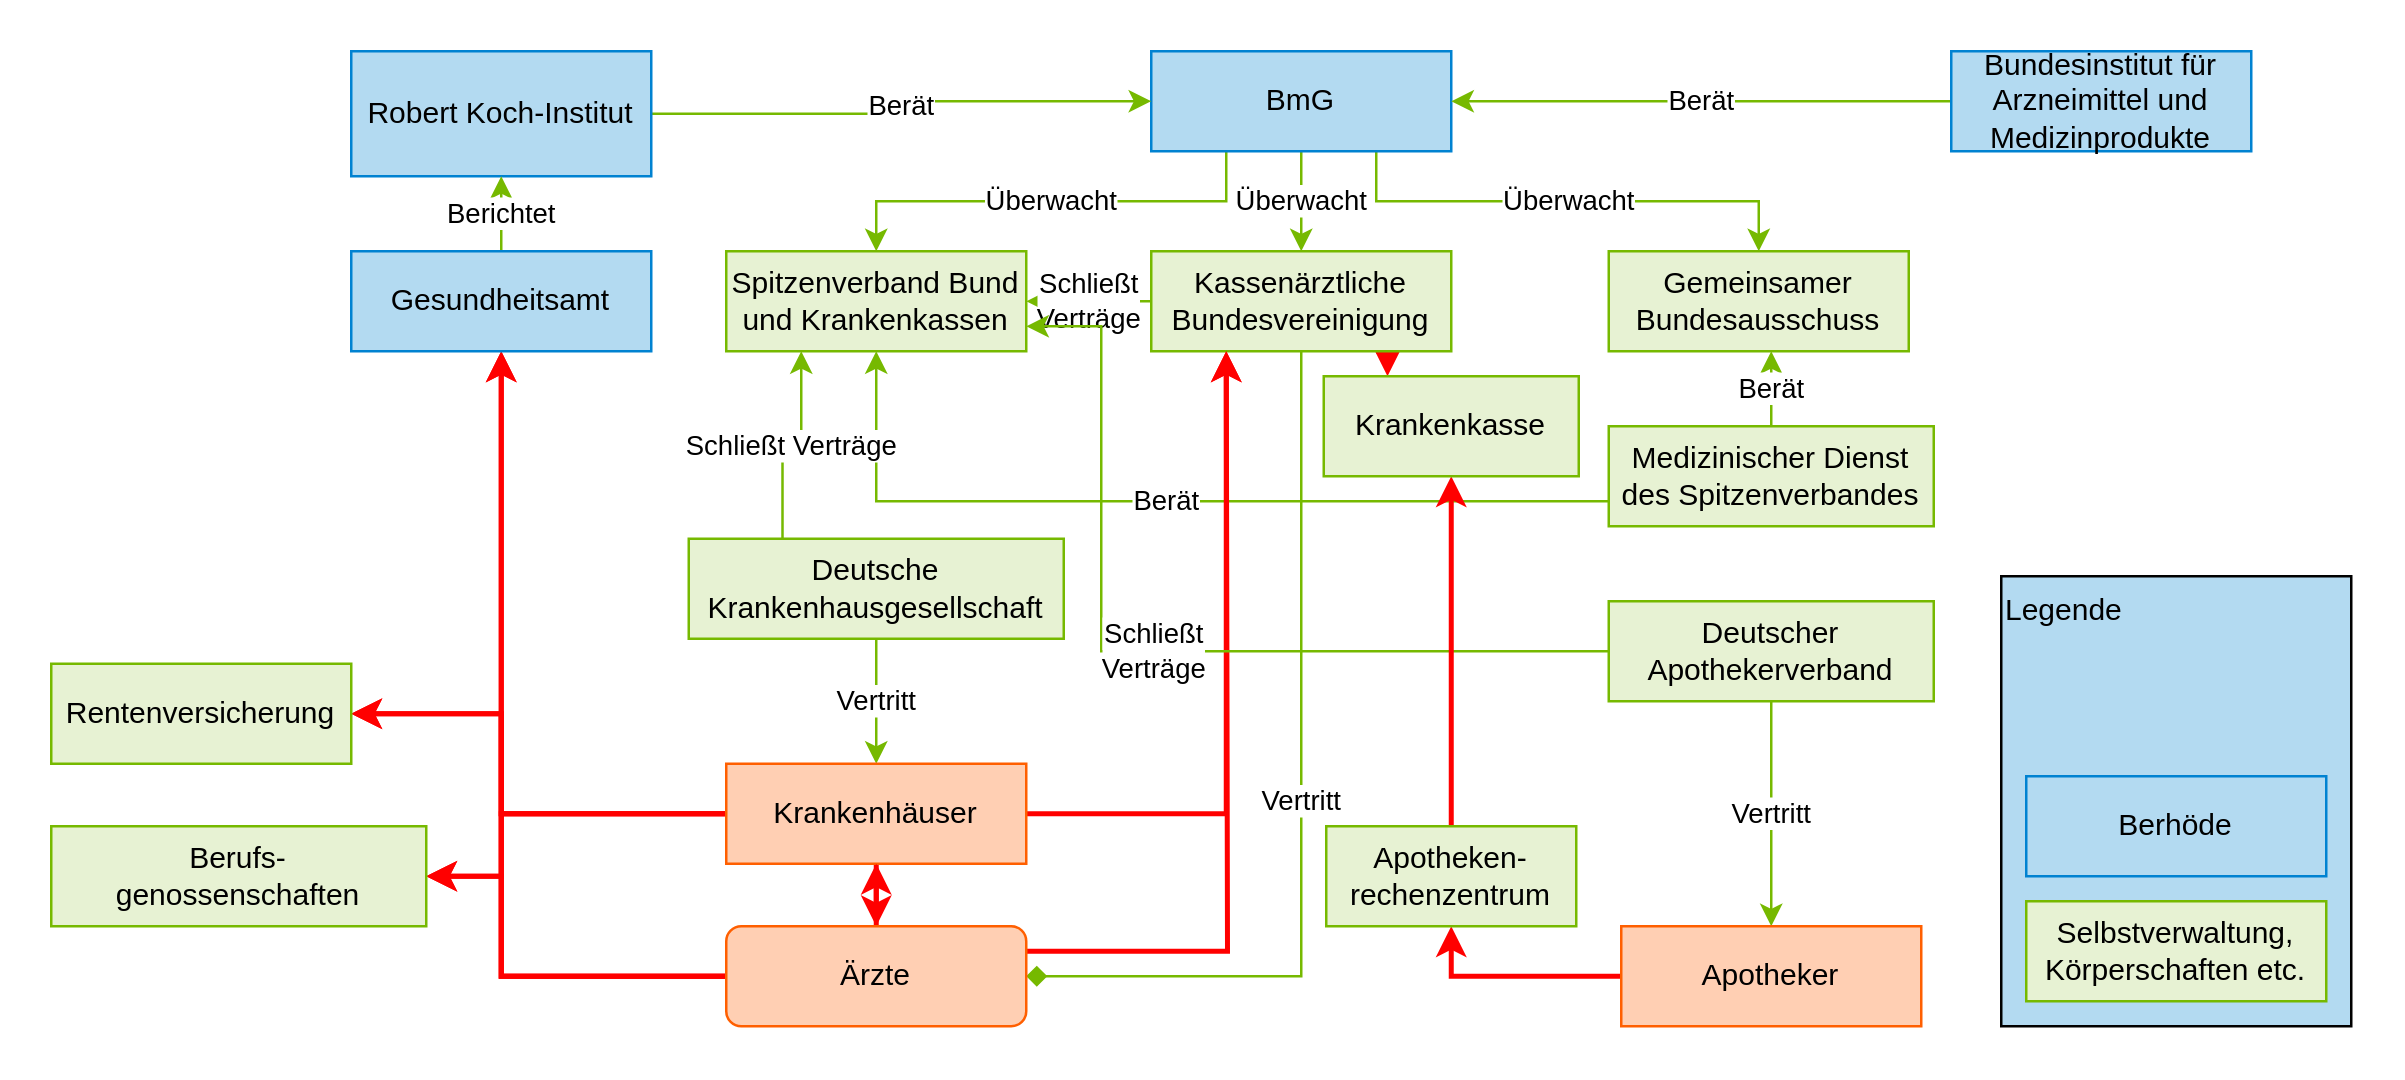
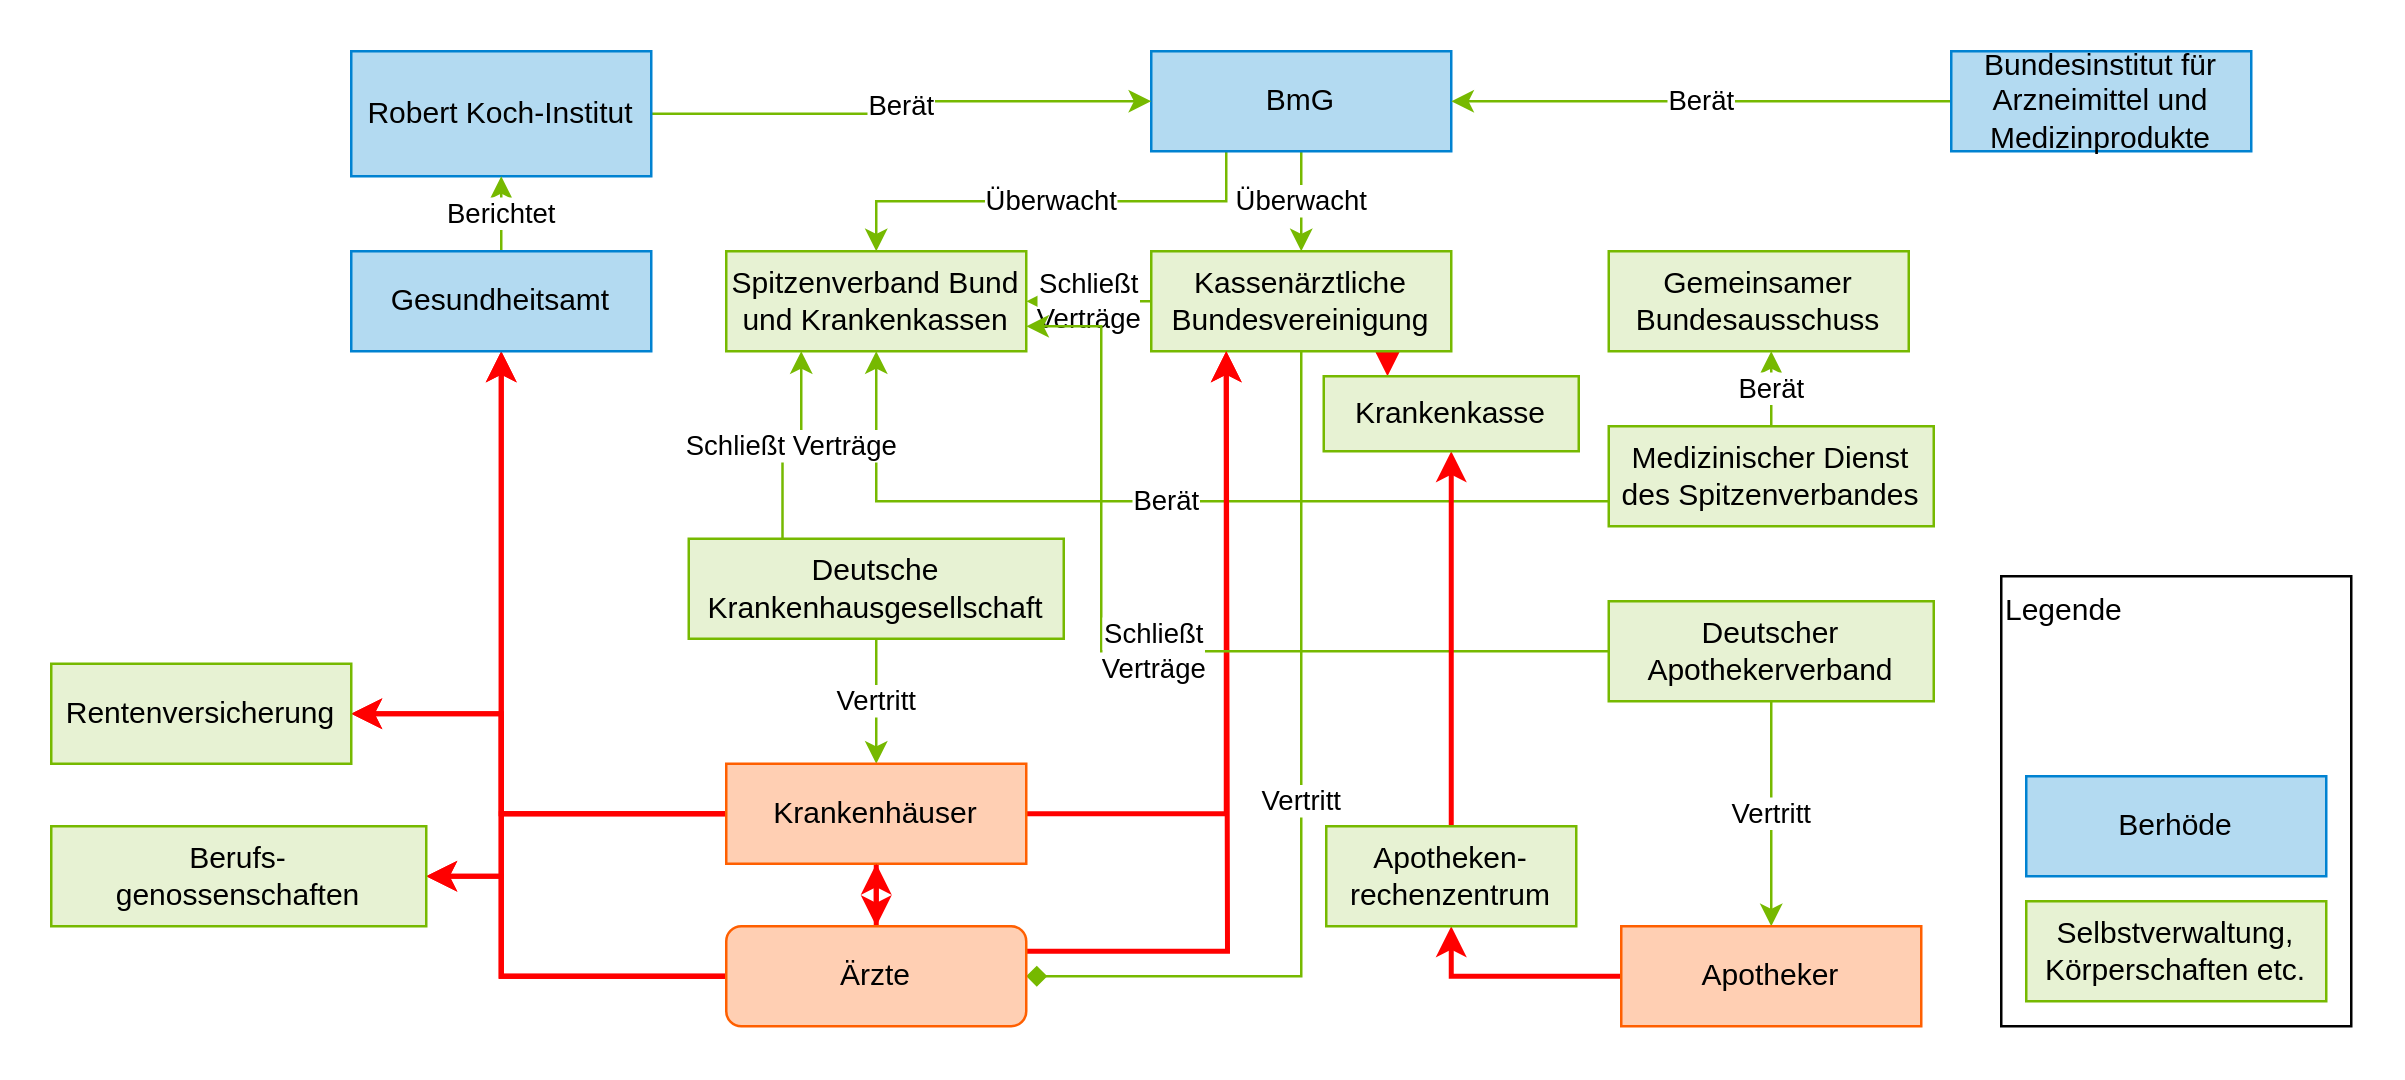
(1464, 201) -> none
(1451, 426) -> (1451, 414)
(2065, 612) -> (2065, 612)
